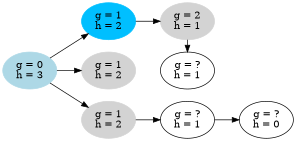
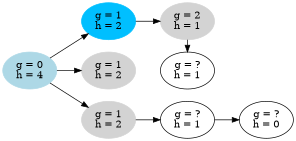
(30, 71) -> (30, 71)
